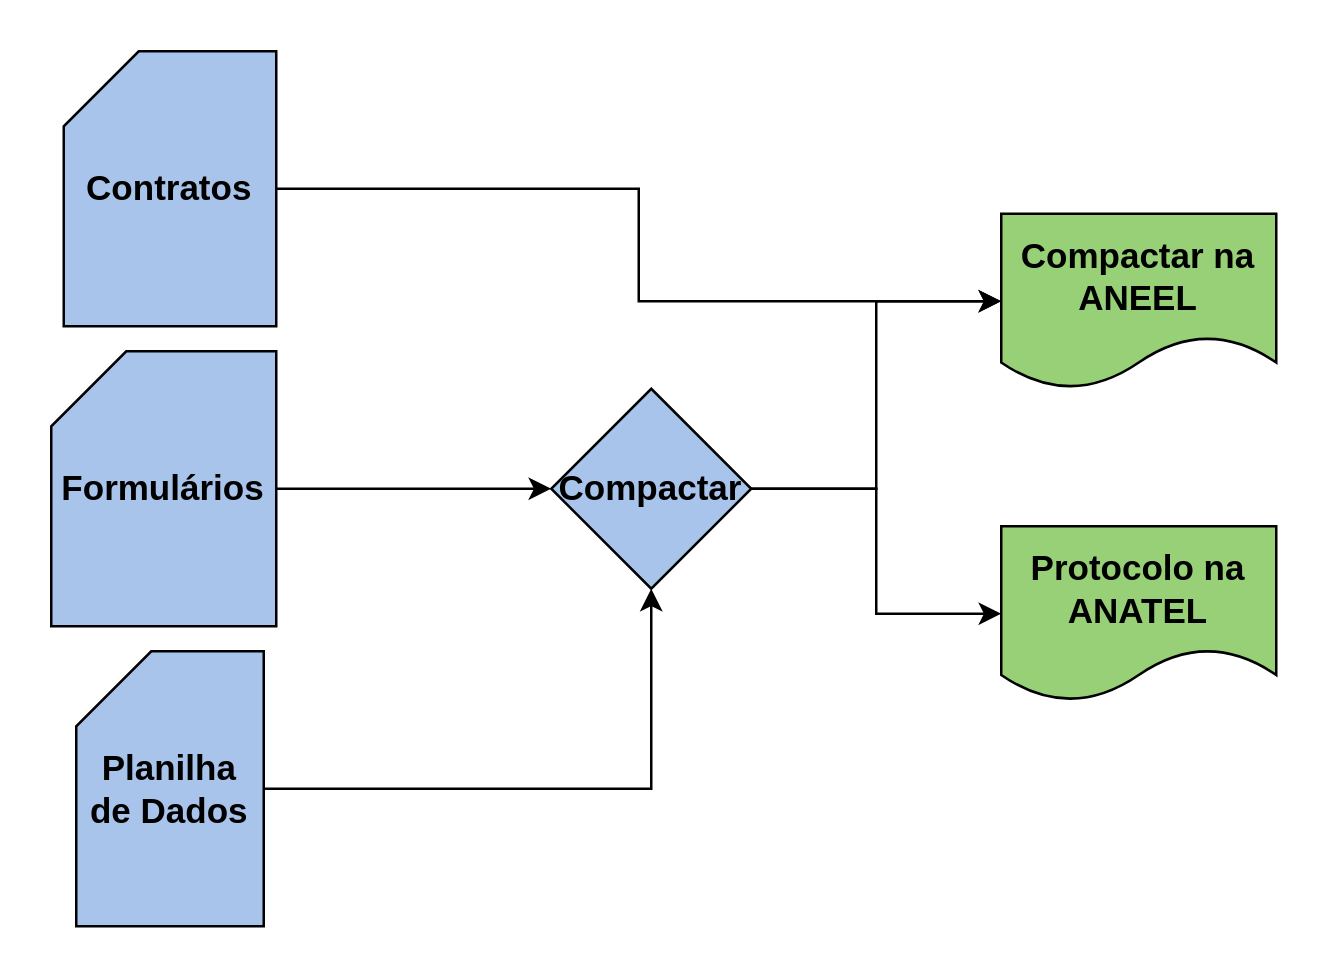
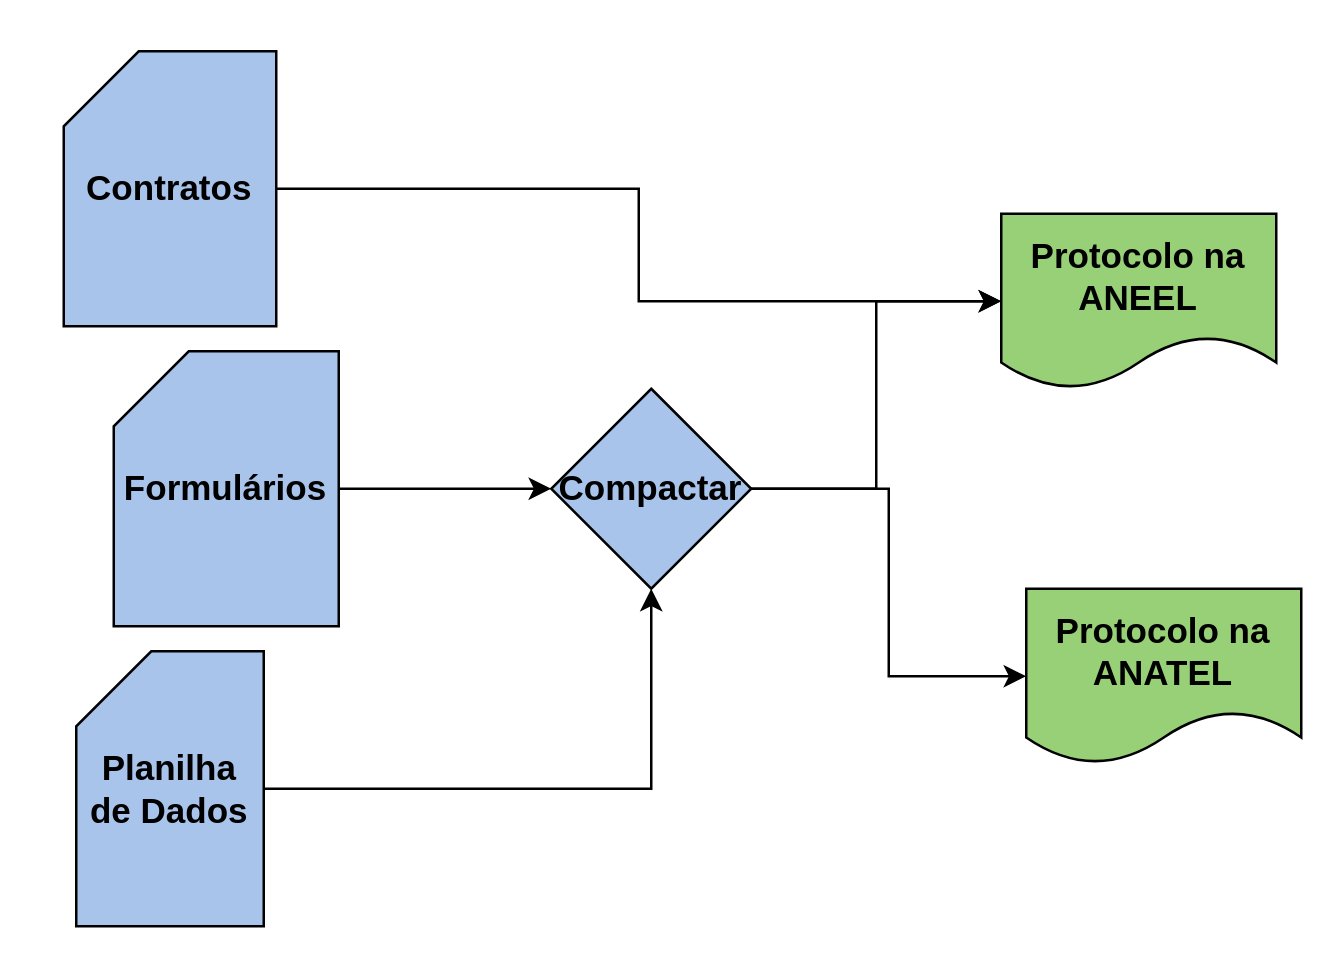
(1139, 276) -> (1139, 276)
(164, 489) -> (226, 489)
(1139, 614) -> (1164, 676)
